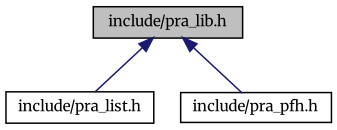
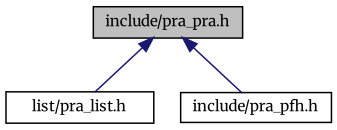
(168, 22) -> (168, 22)
(80, 108) -> (80, 108)
